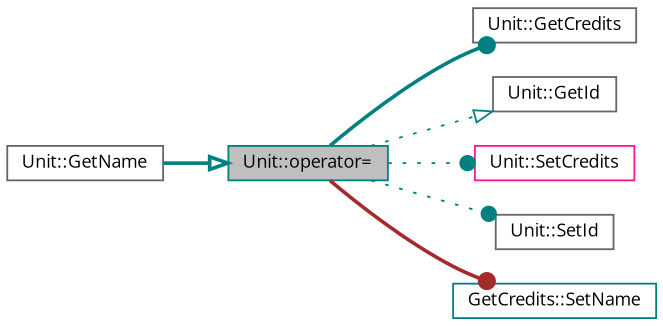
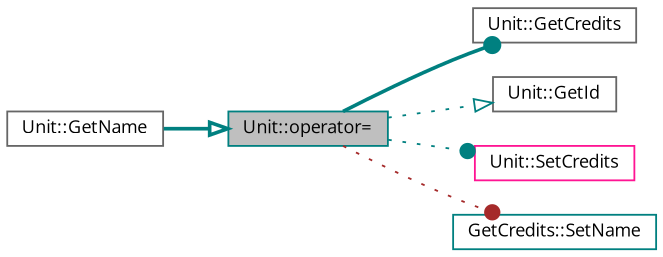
(555, 232) -> none
(401, 235) -> (413, 180)
